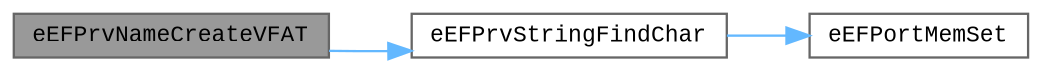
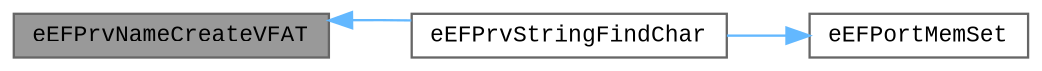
(359, 51) -> (382, 20)
